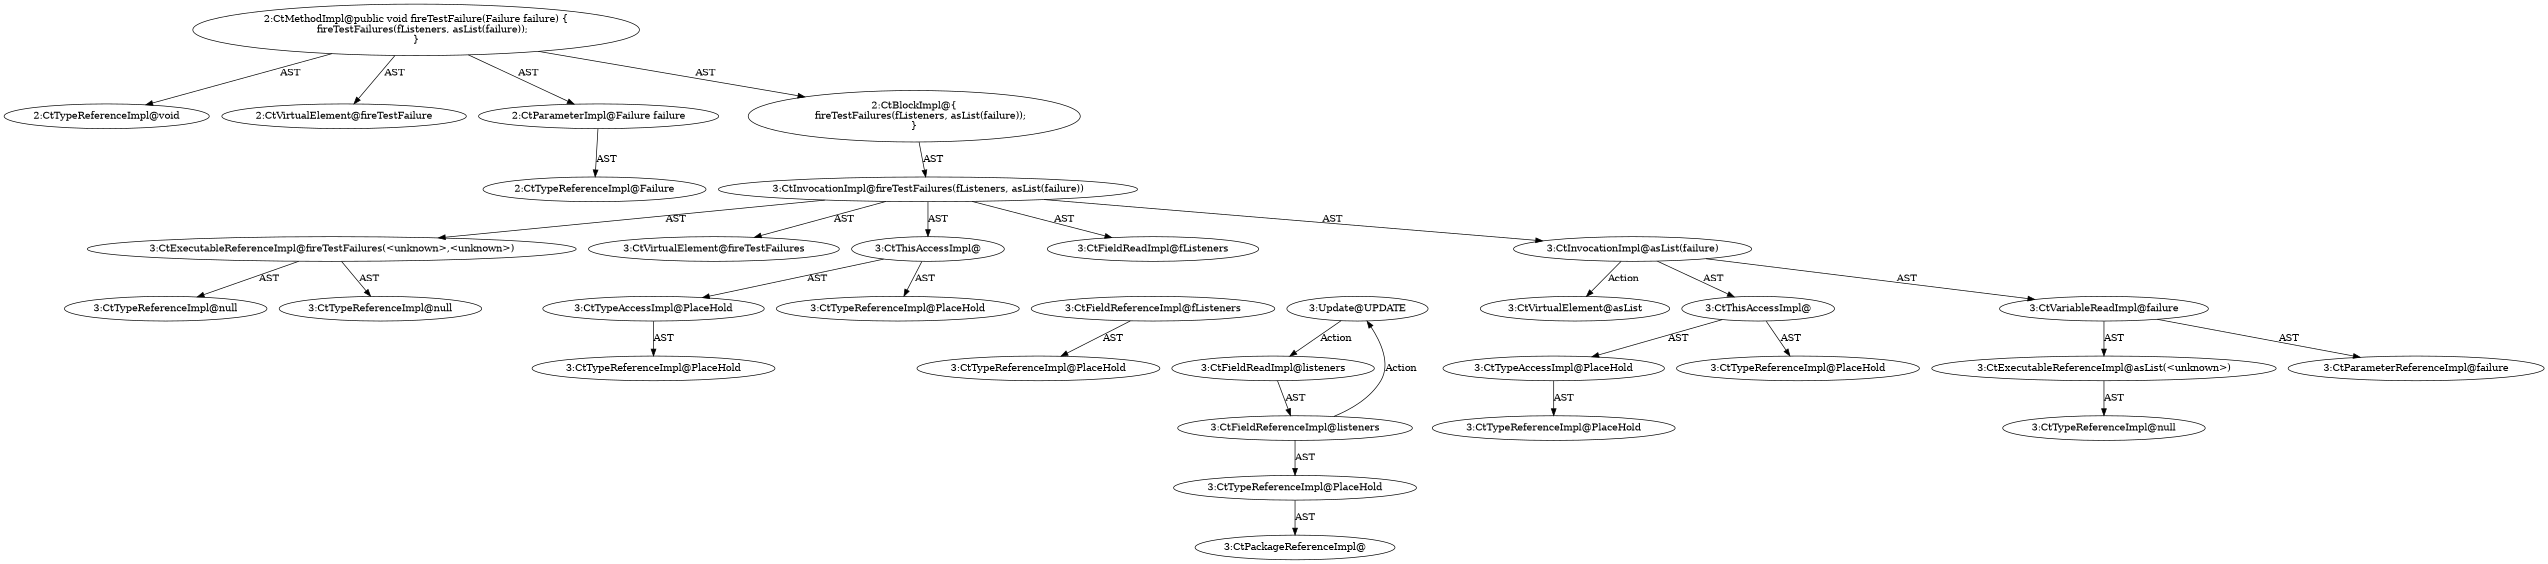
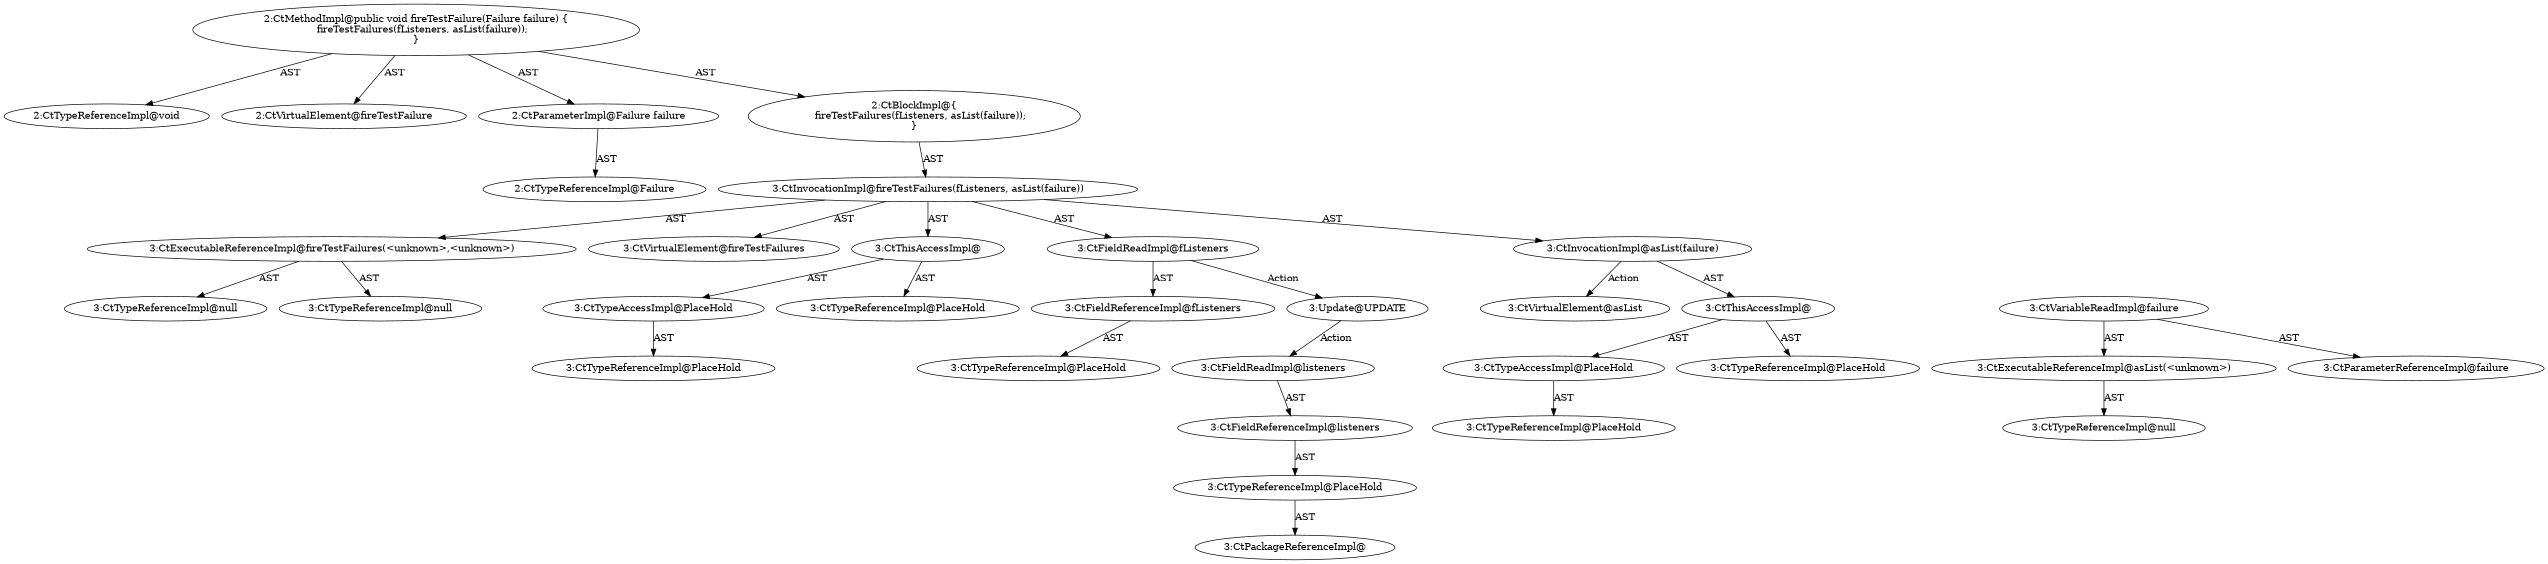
none -> (1153, 275)
(1867, 279) -> none
(1380, 382) -> (1253, 278)
